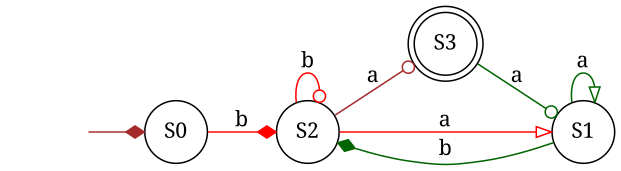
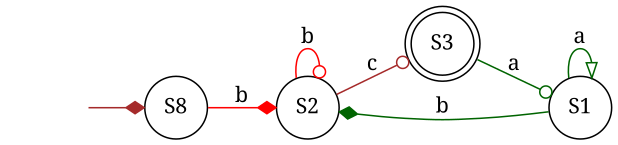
(374, 76) -> (372, 64)
(176, 132) -> (176, 108)
(438, 132) -> none
